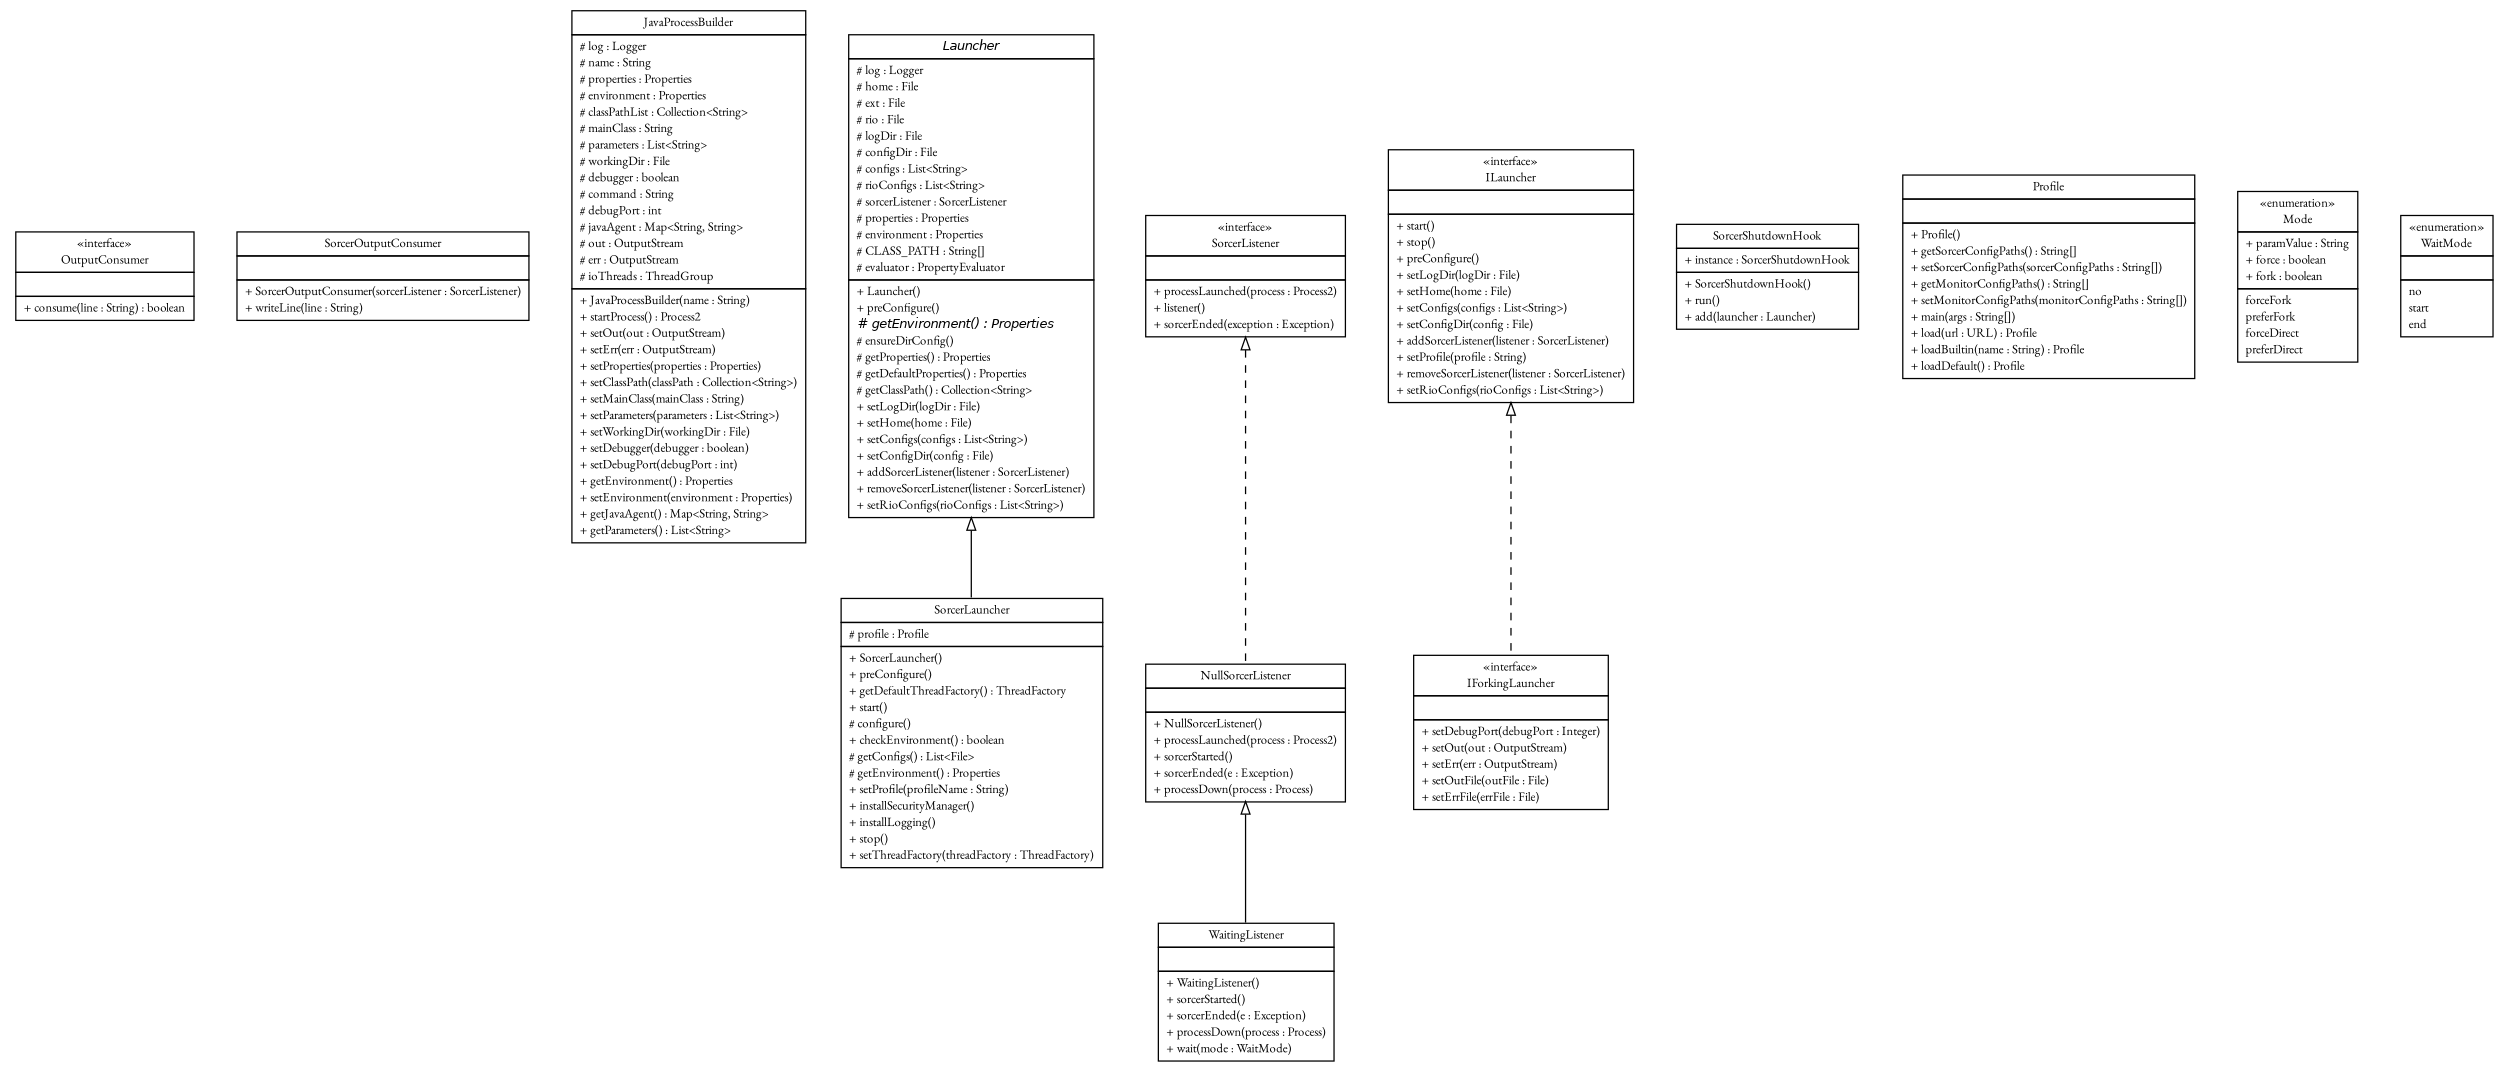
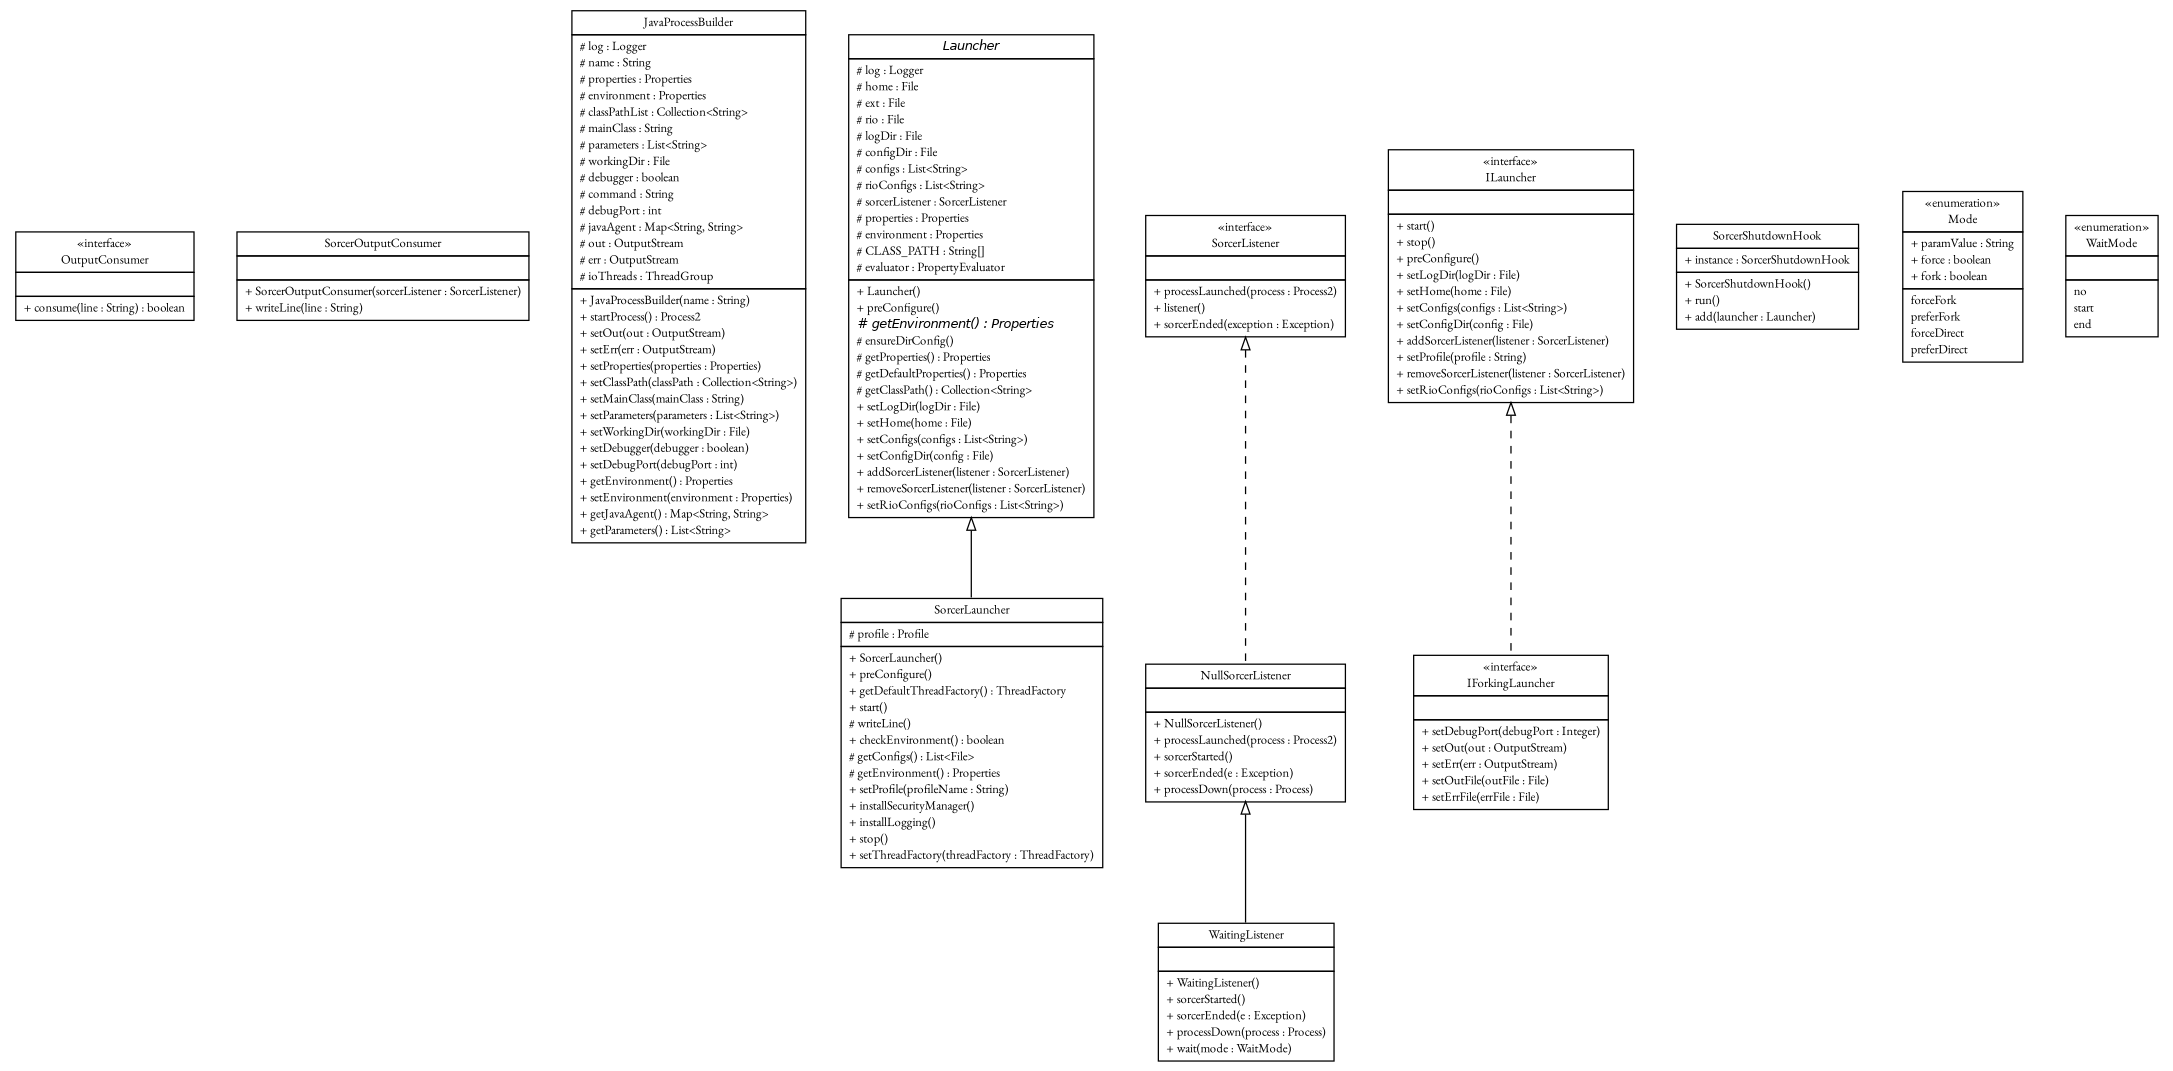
(2048, 276) -> none
(880, 724) -> (880, 724)
